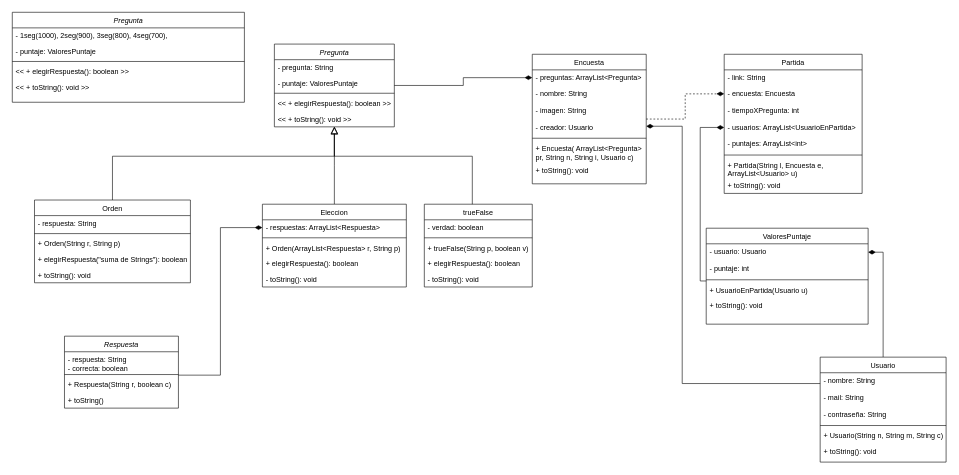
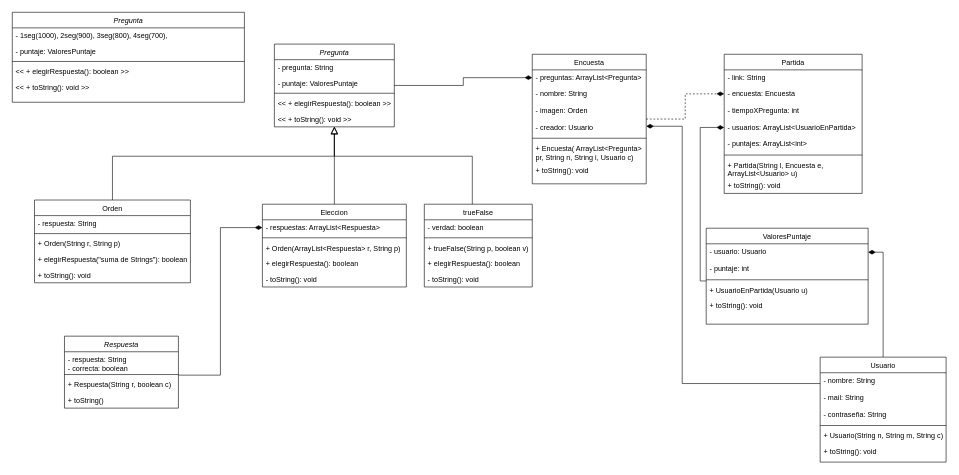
(563, 110) -> (562, 110)
